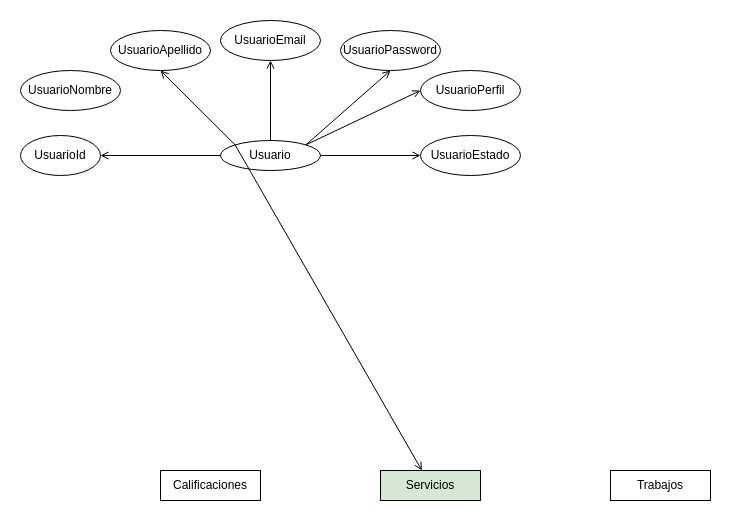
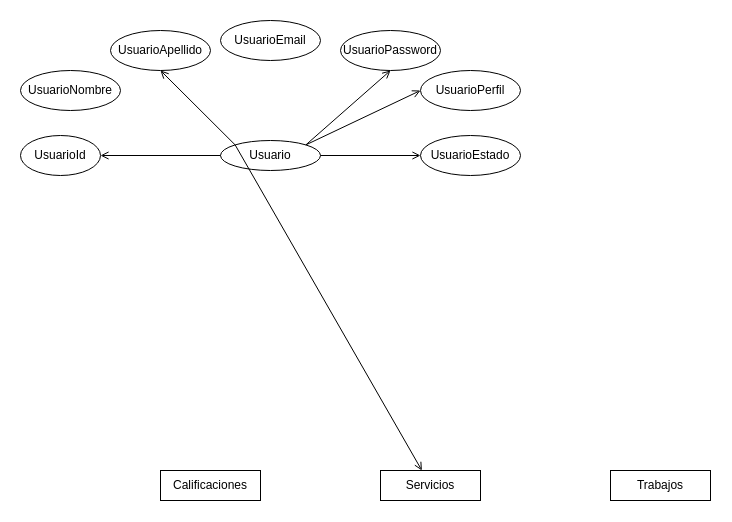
(271, 102) -> none
(431, 486) -> (431, 486)
